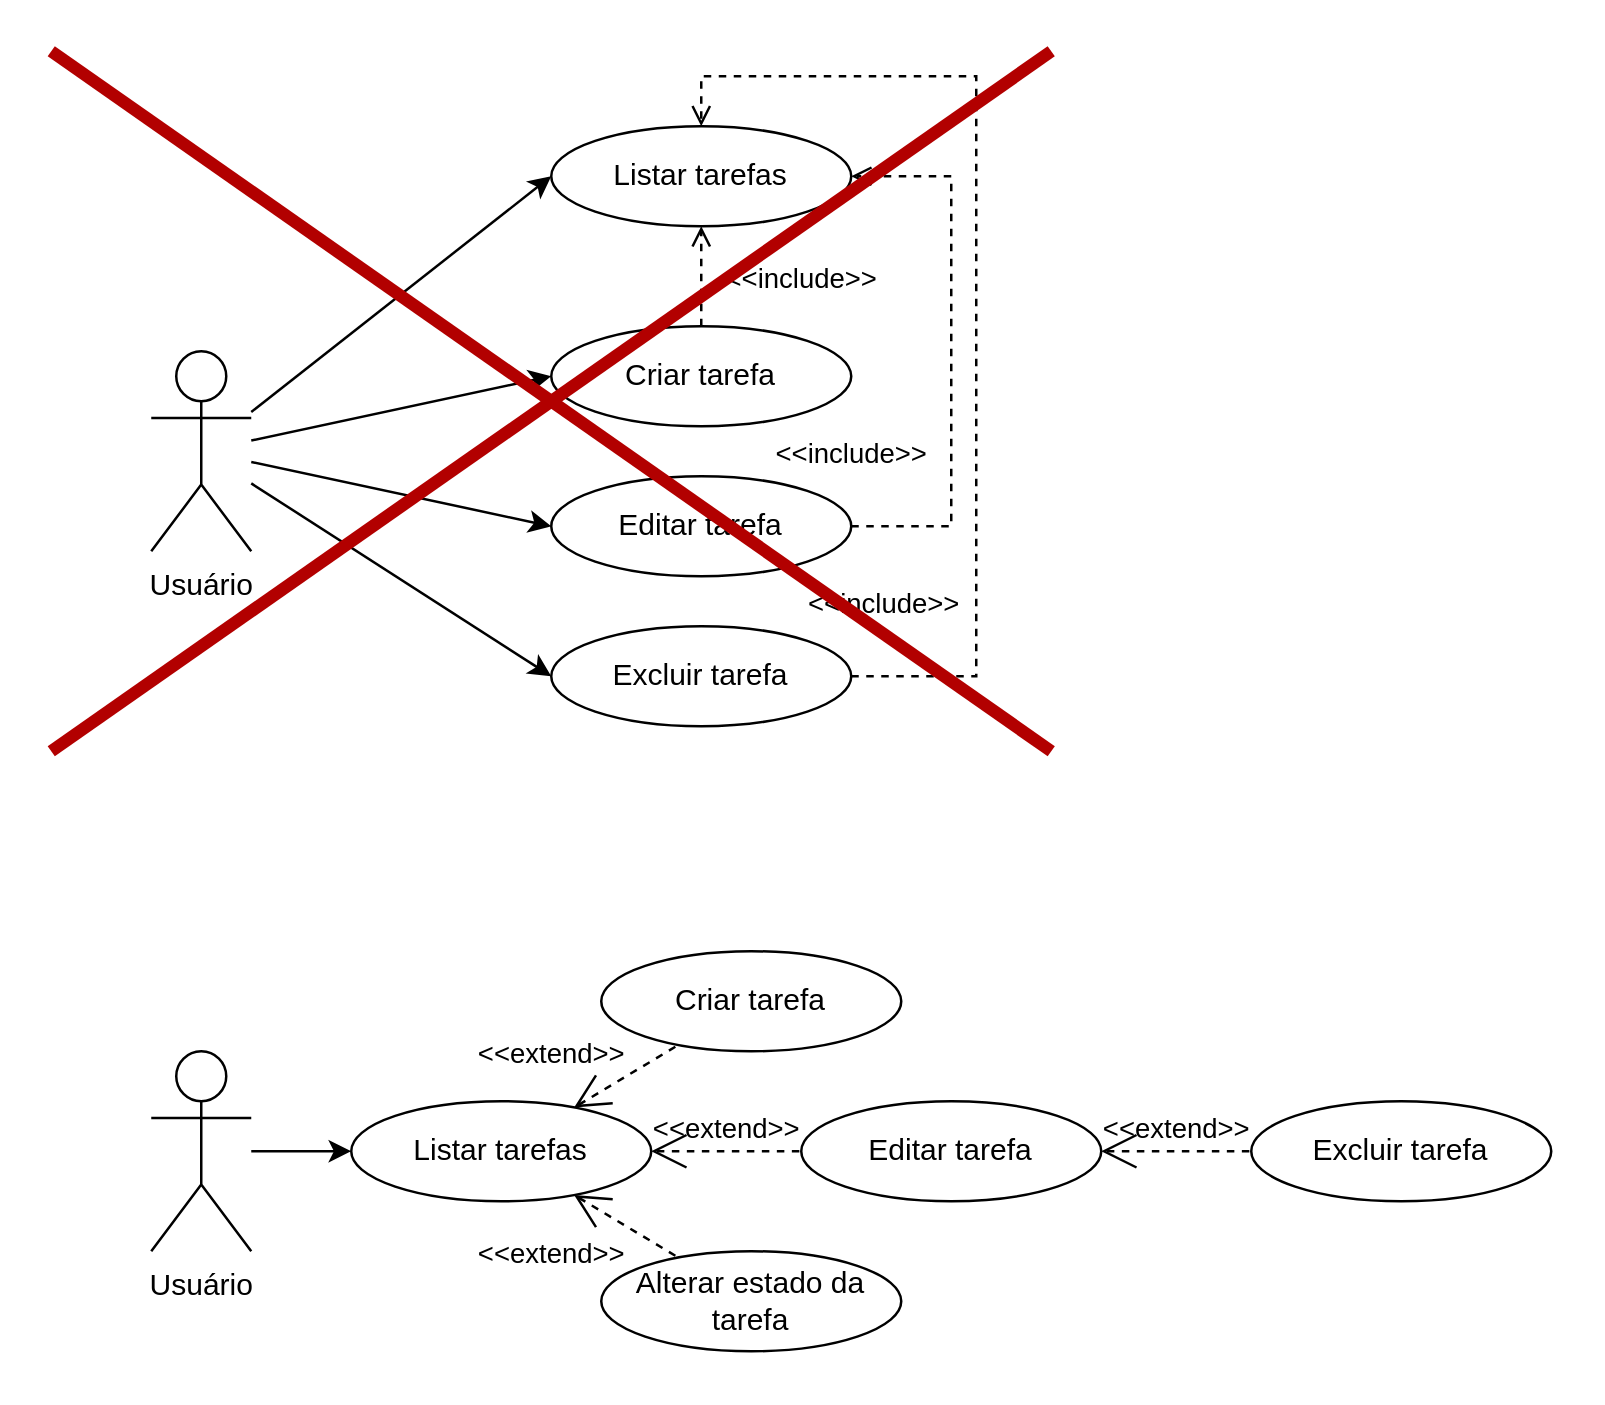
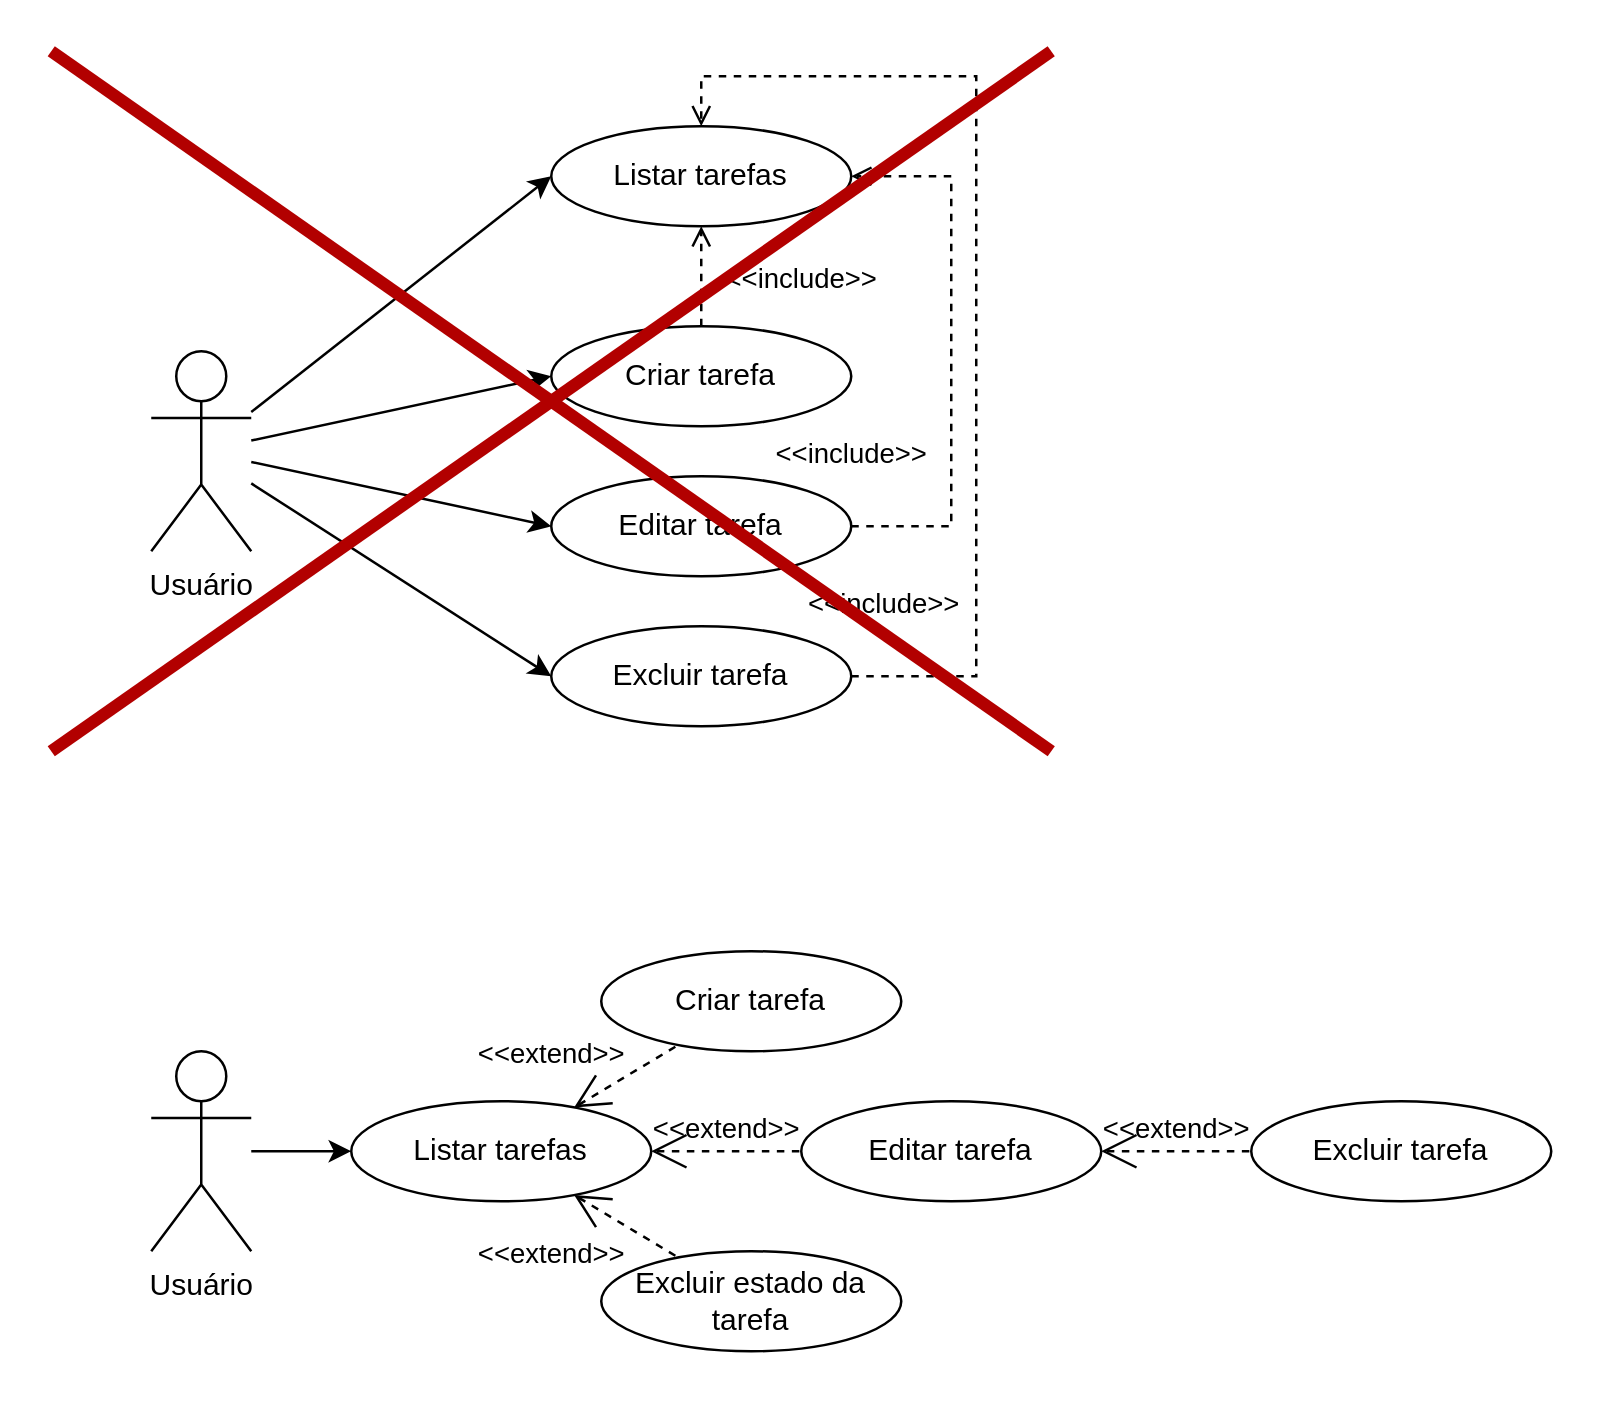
(751, 1301) -> (751, 1301)
